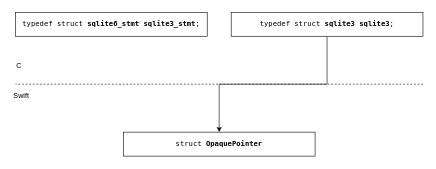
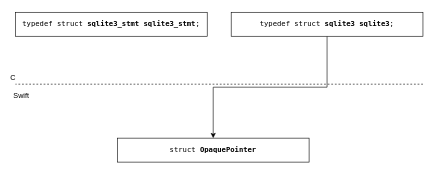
(111, 24) -> (111, 24)
(27, 66) -> (21, 78)
(219, 144) -> (213, 150)
